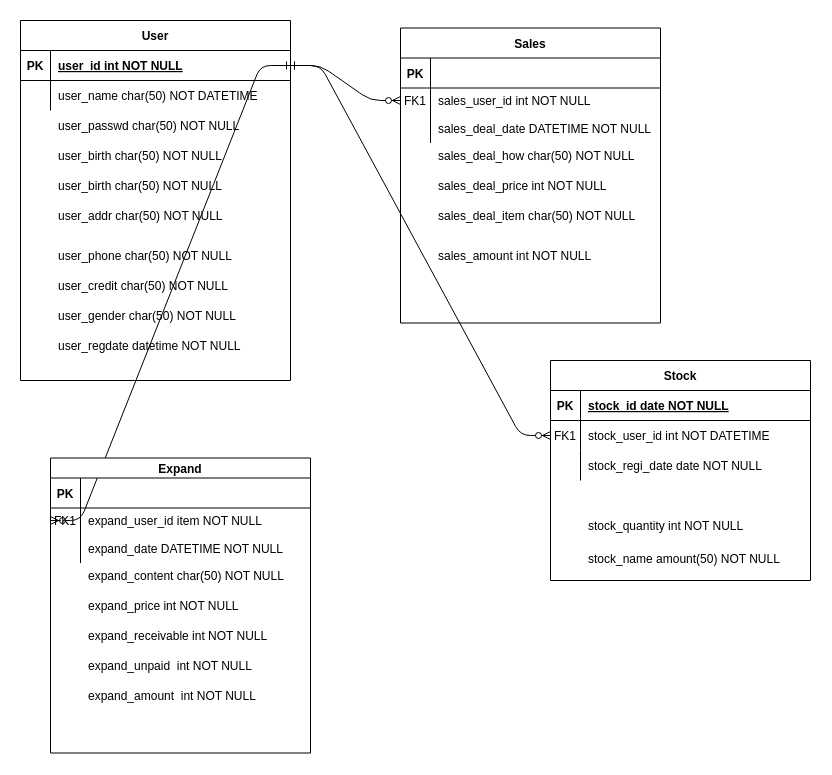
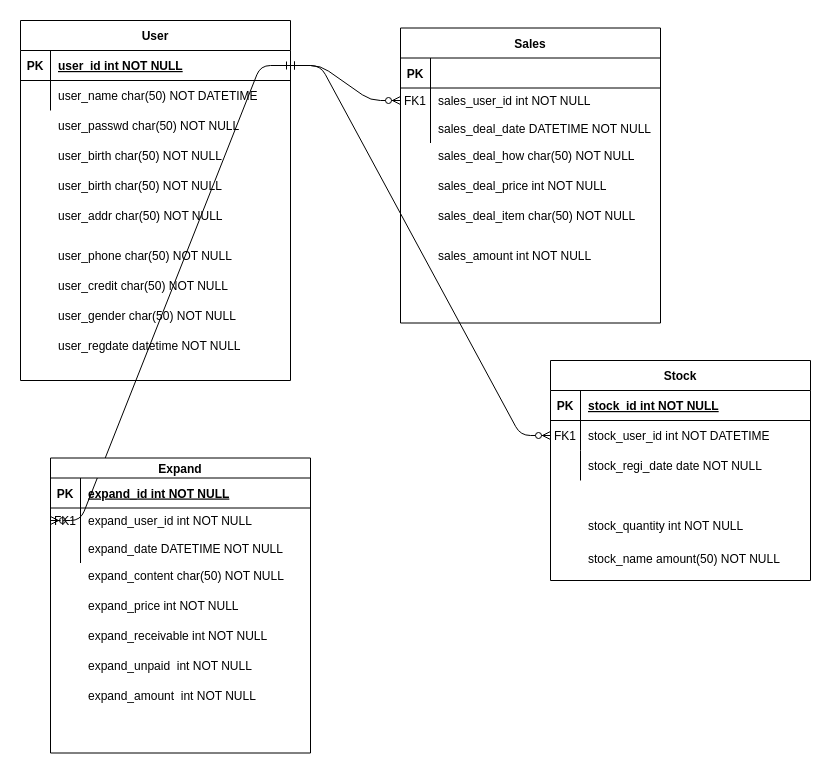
(657, 406) -> (652, 406)
none -> (196, 493)
(174, 521) -> (171, 521)
